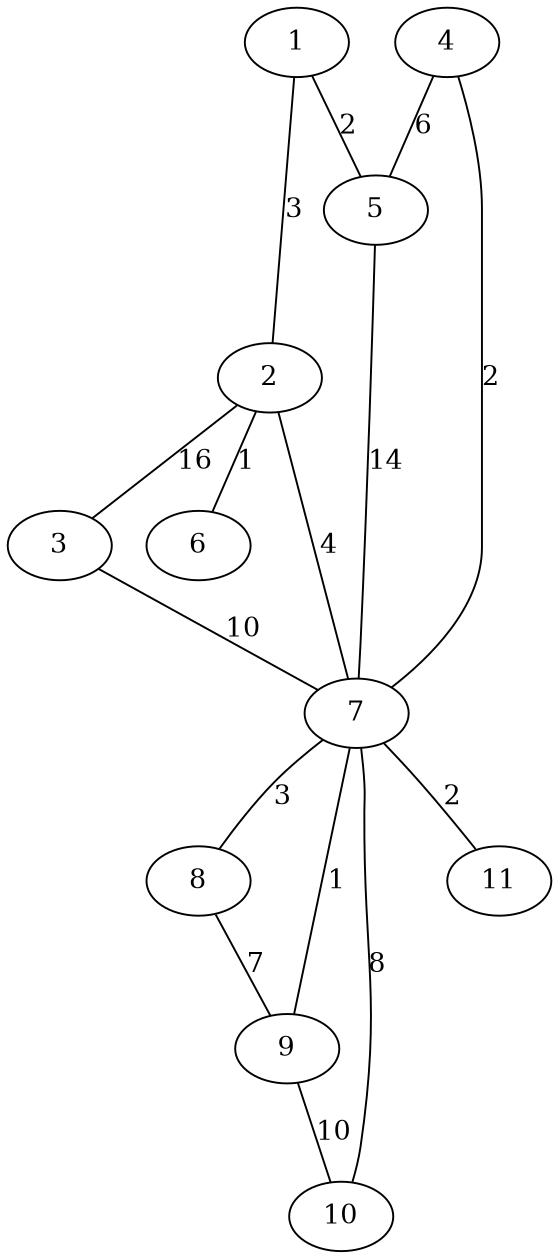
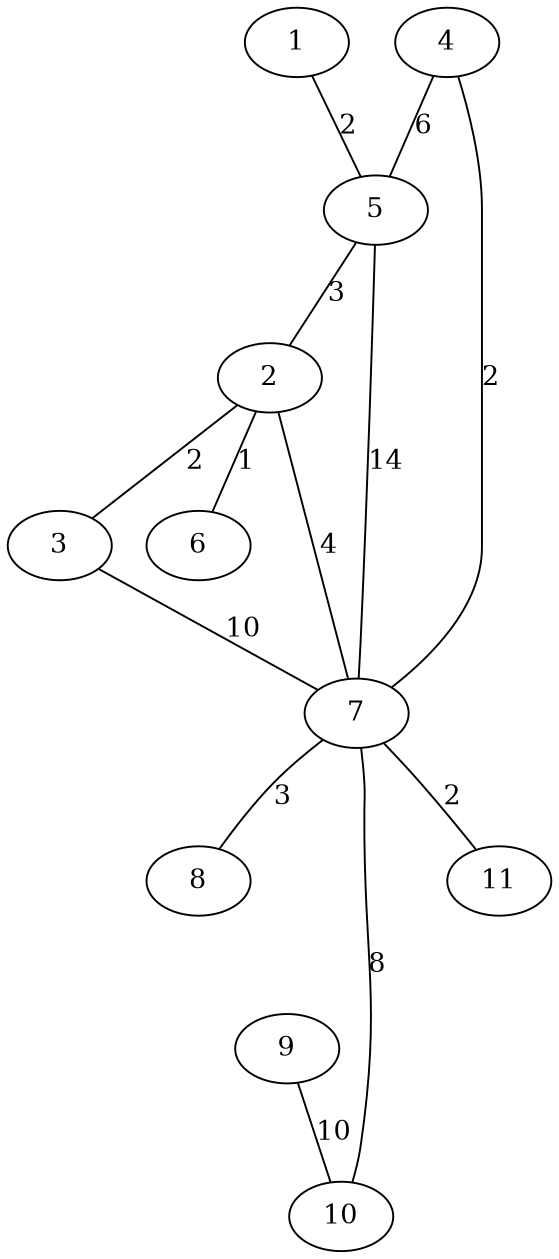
(283, 210) -> (323, 294)
(196, 462) -> (196, 462)
(322, 881) -> none
(243, 965) -> none
